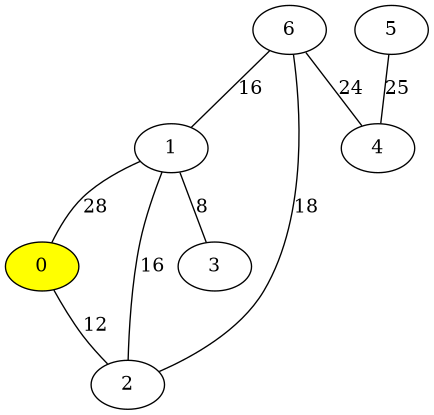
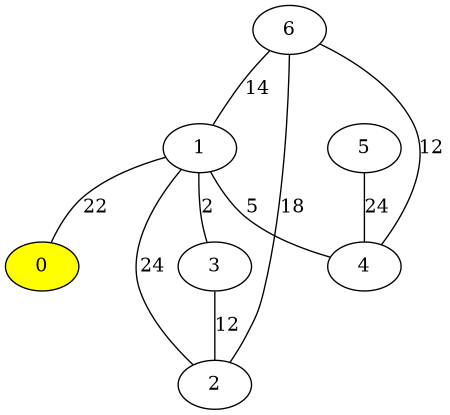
(251, 89) -> (258, 89)
(351, 89) -> (432, 148)
(398, 89) -> (377, 207)
(96, 207) -> (96, 207)
(203, 207) -> (208, 207)
none -> (260, 228)
(153, 267) -> (153, 267)
(78, 329) -> (215, 326)
